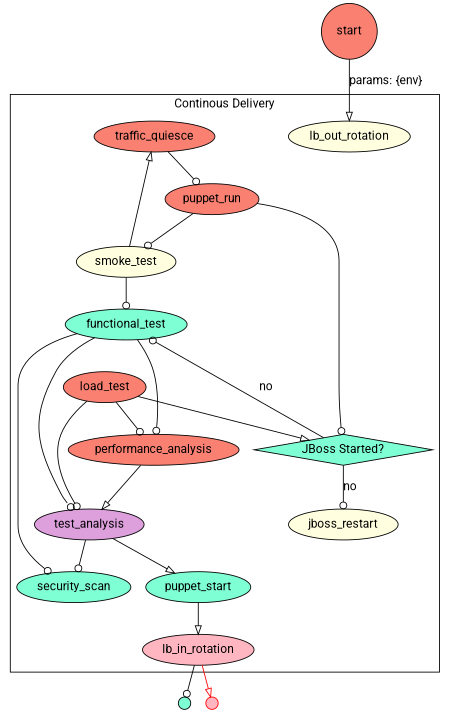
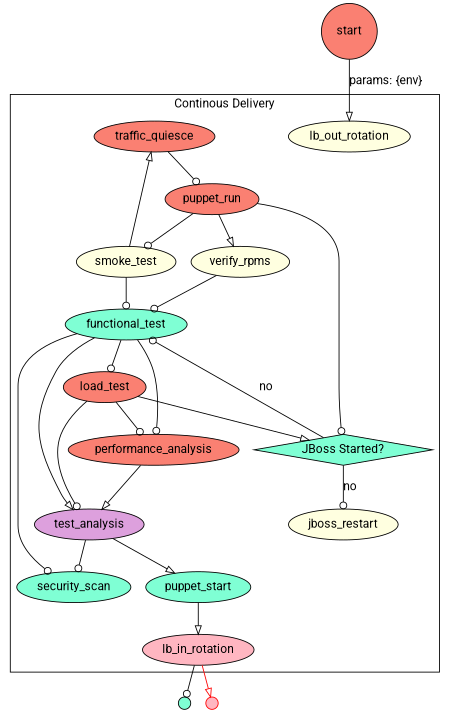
none -> (240, 262)
none -> (117, 353)
(40, 413) -> (40, 413)
